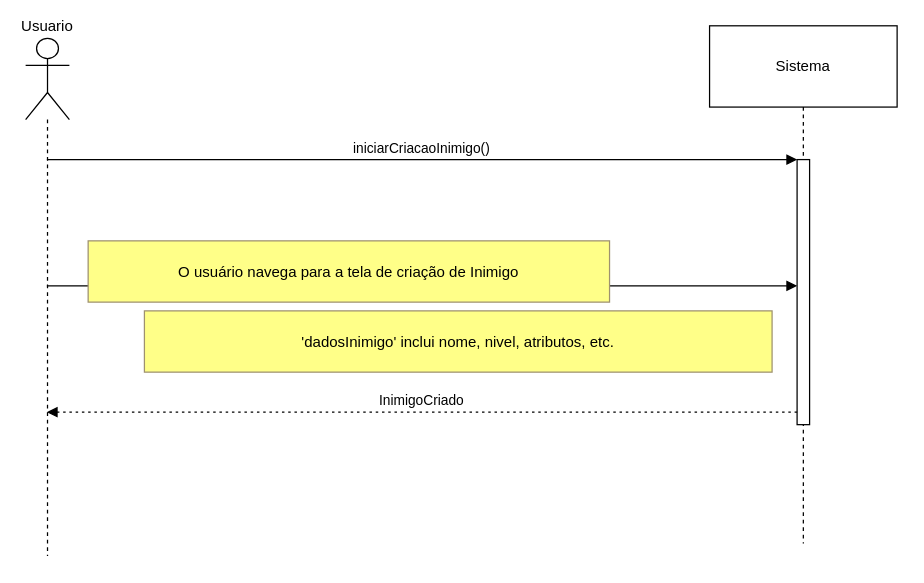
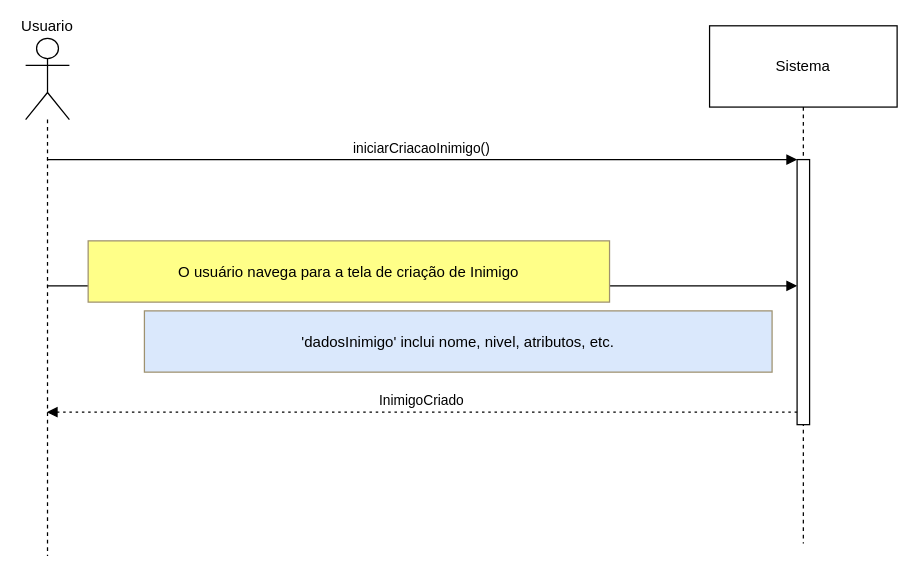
(458, 341) -> (458, 341)
